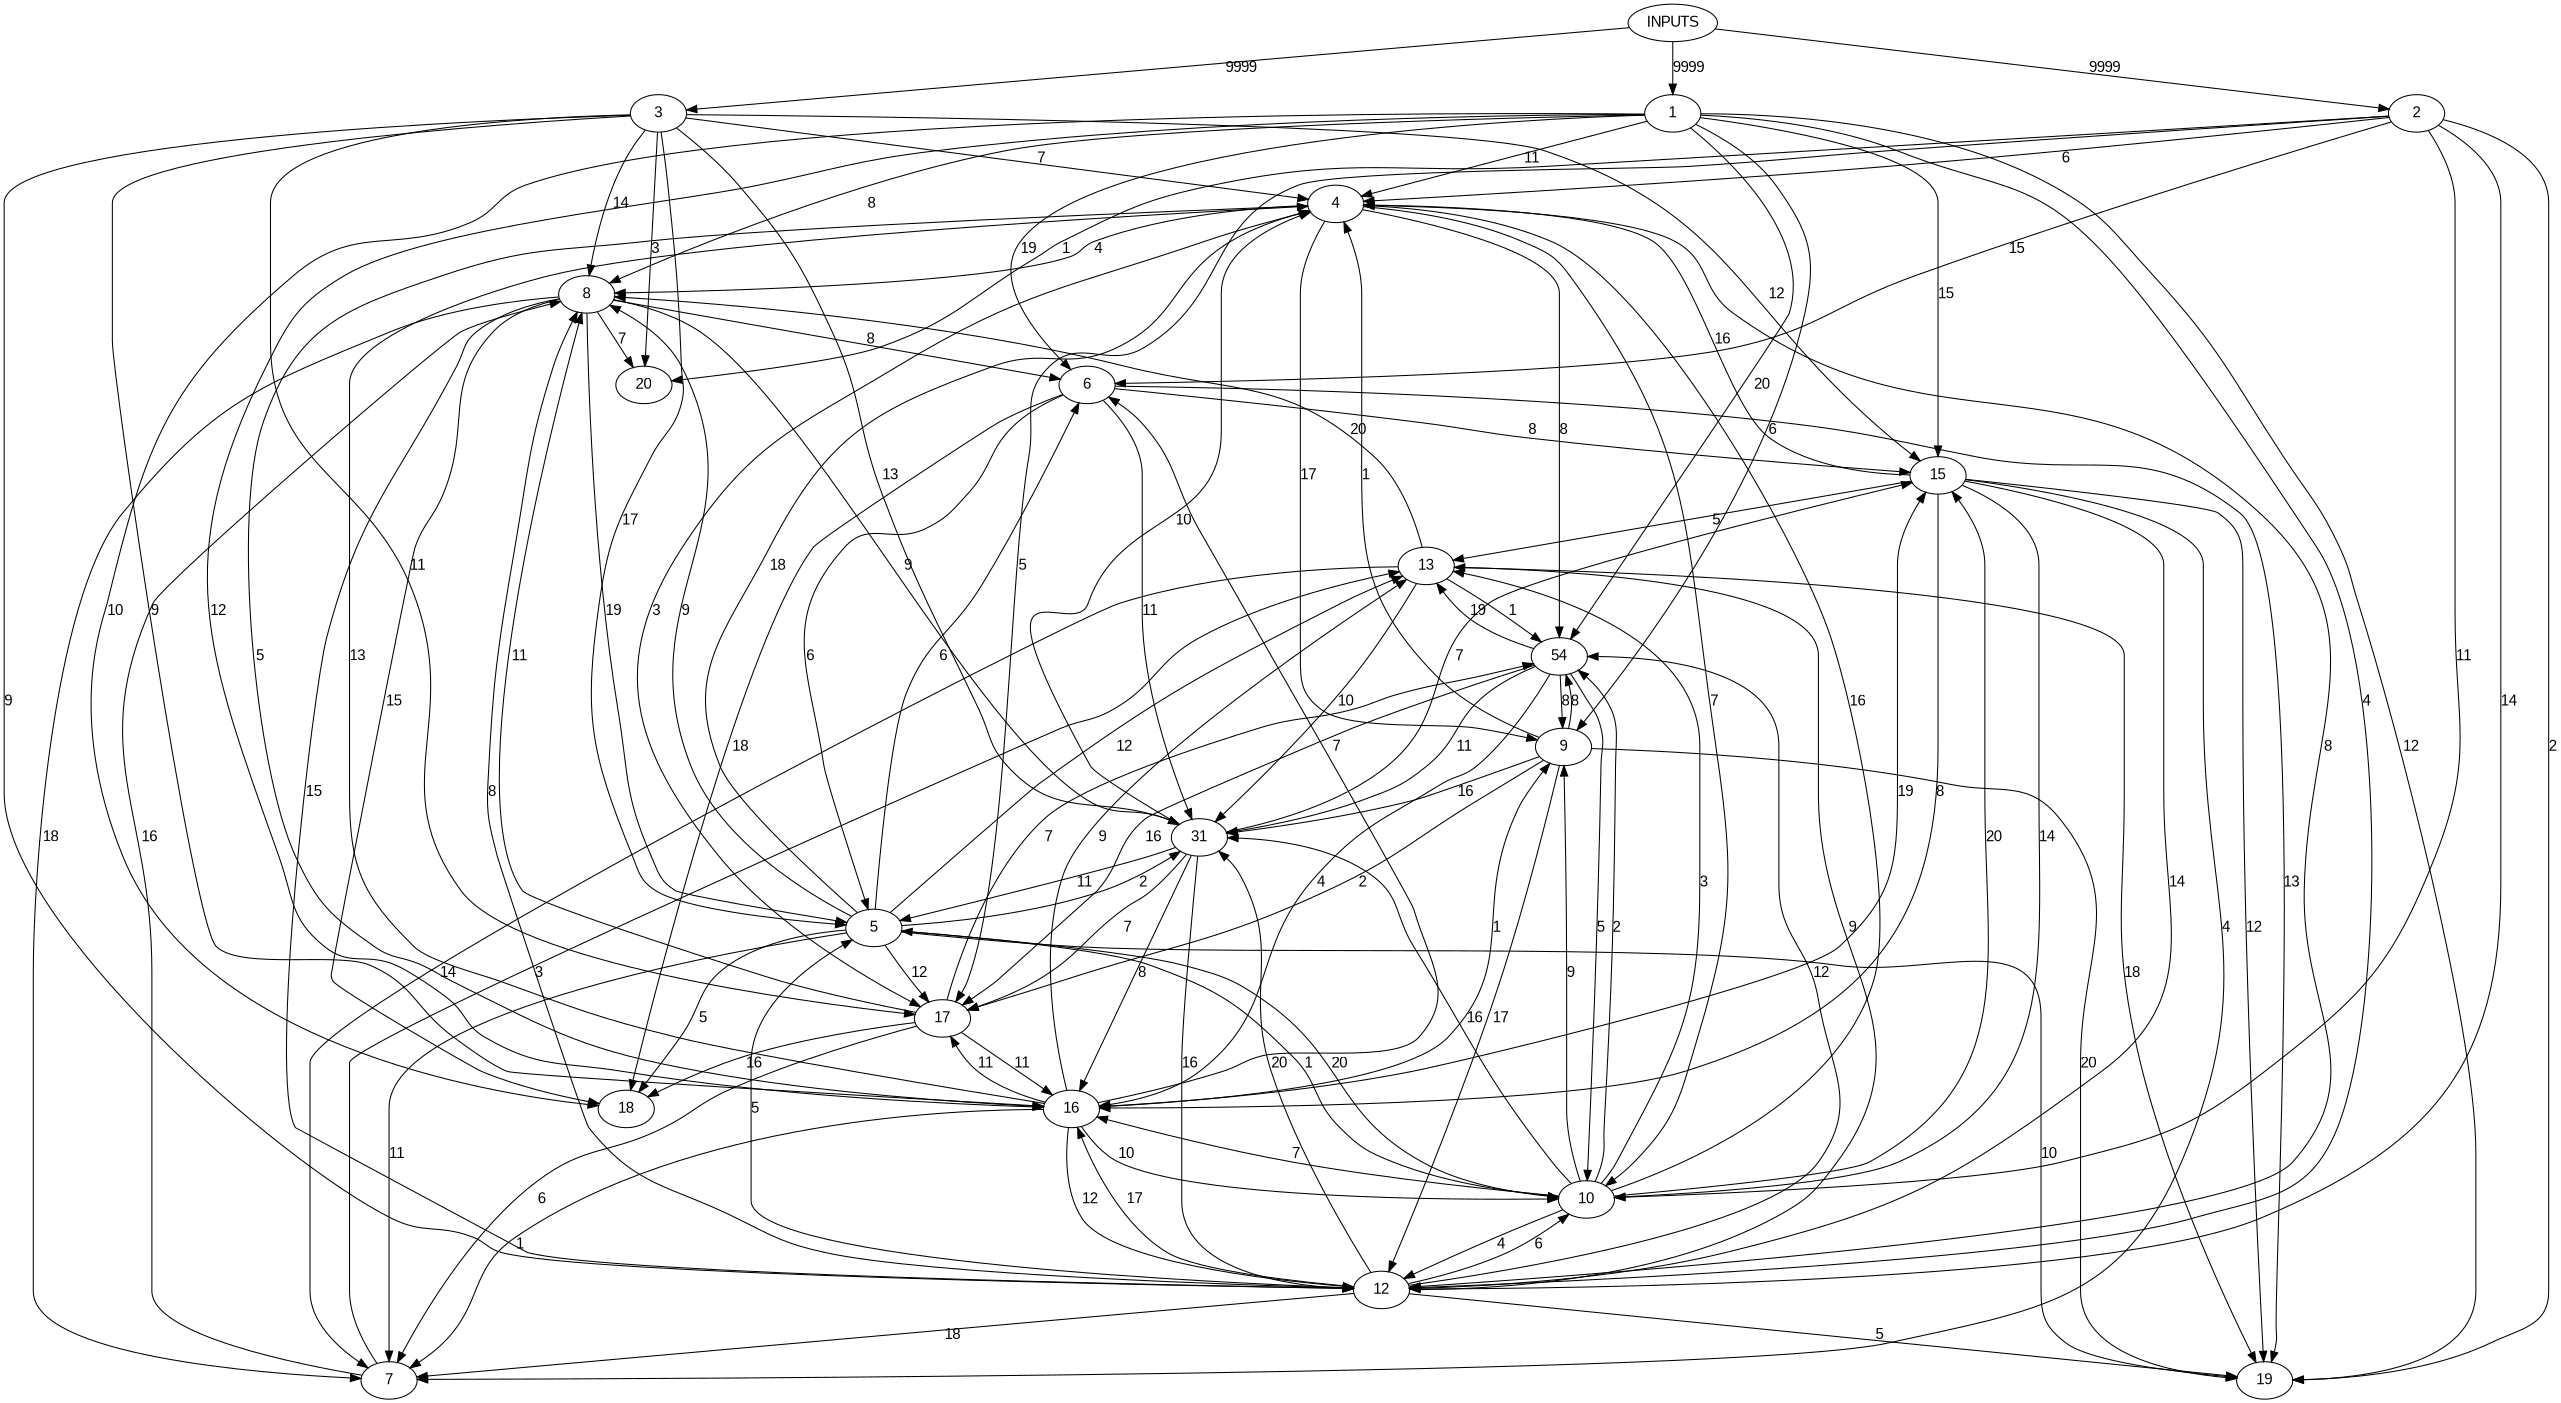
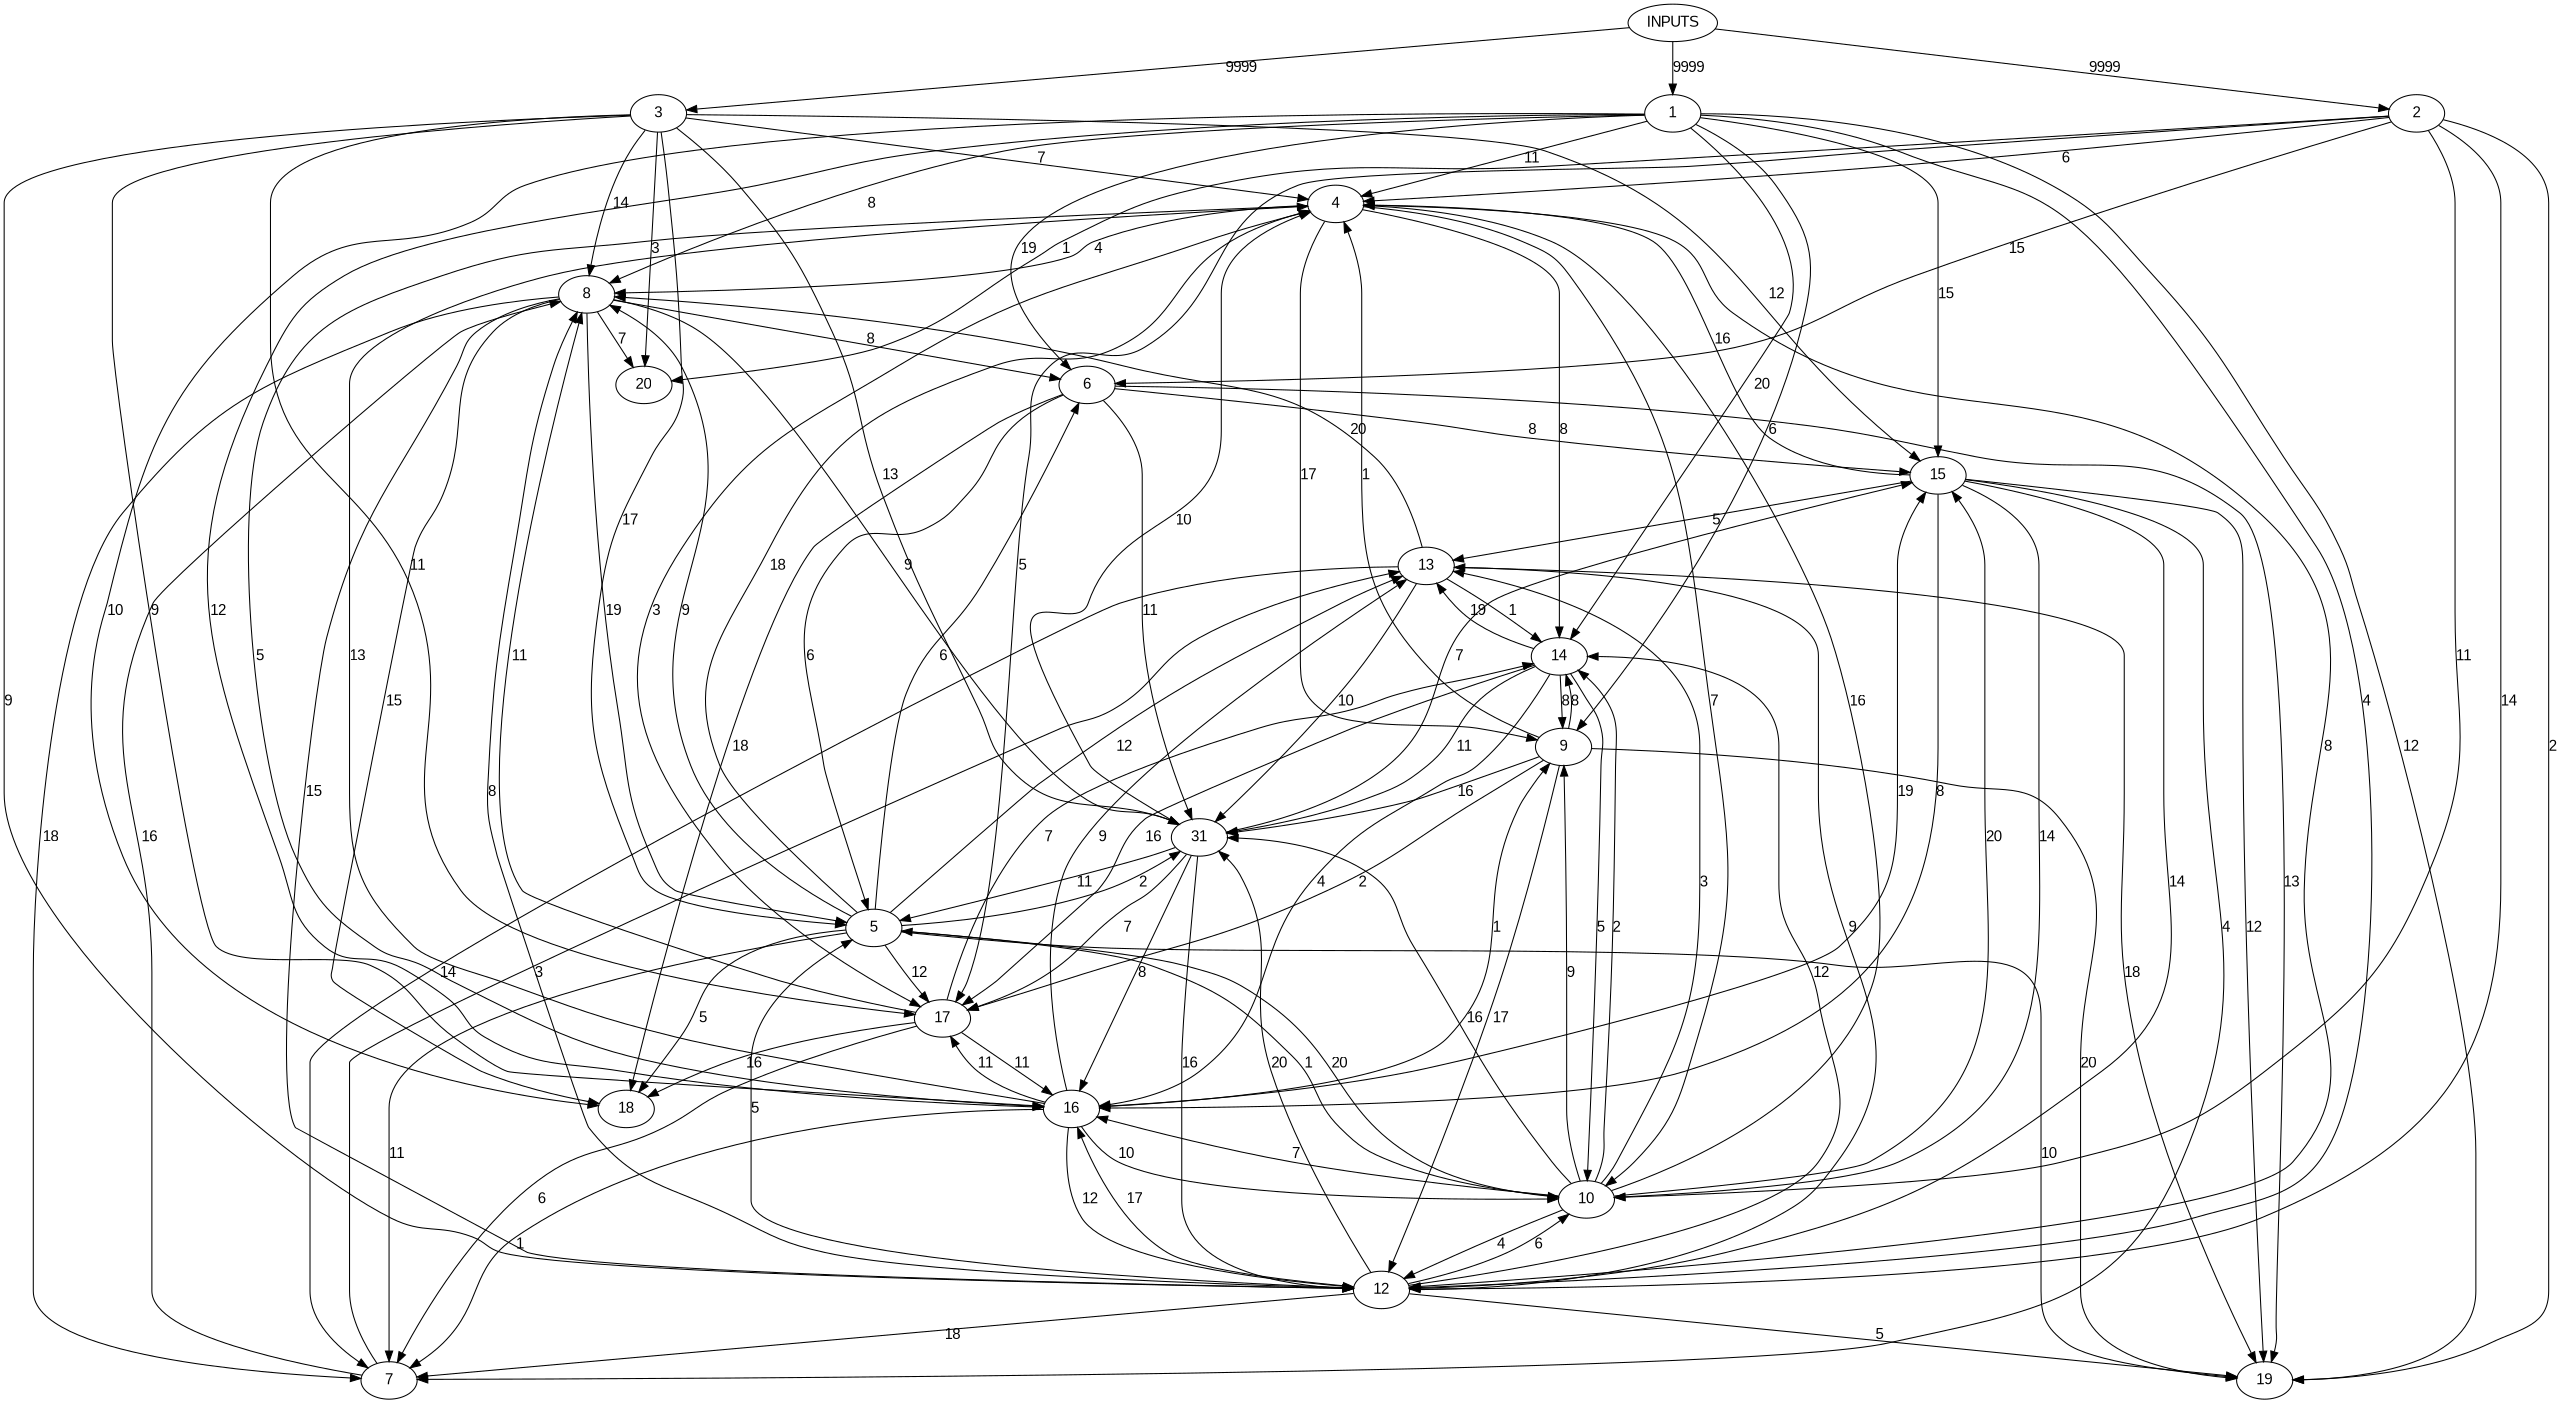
(1559, 656) -> (1559, 656)
(1398, 879) -> none
